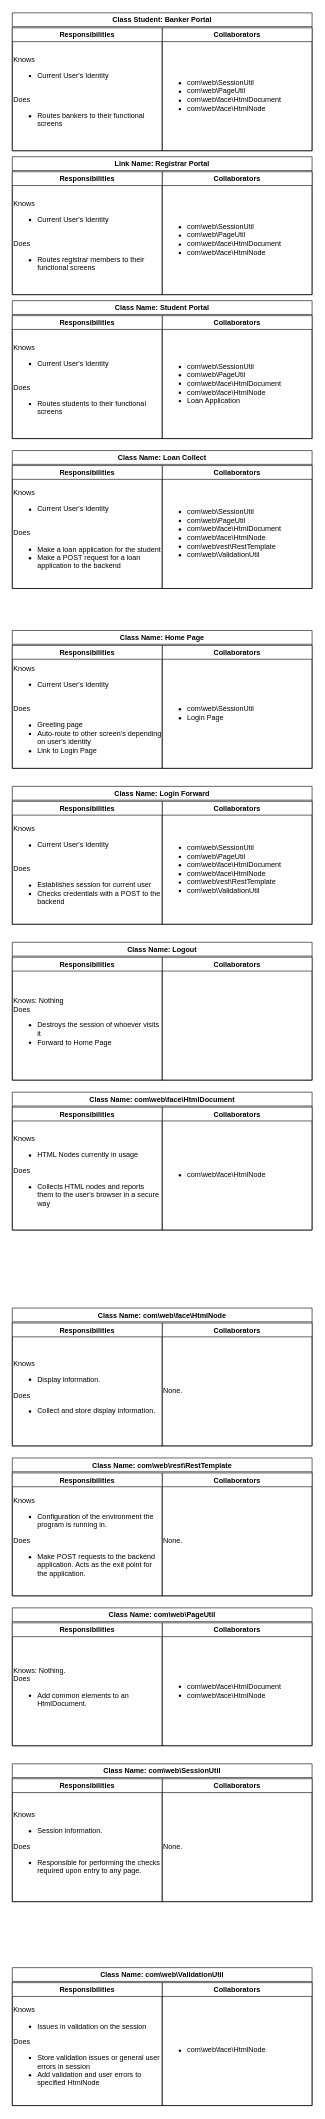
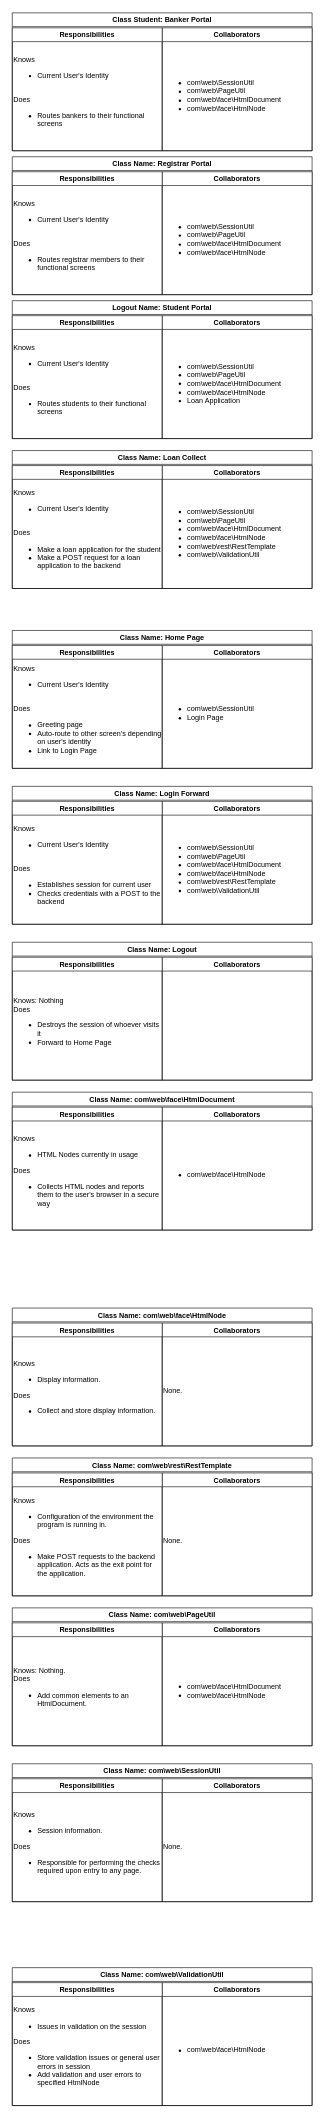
(162, 164) -> (162, 164)
(162, 308) -> (162, 308)
